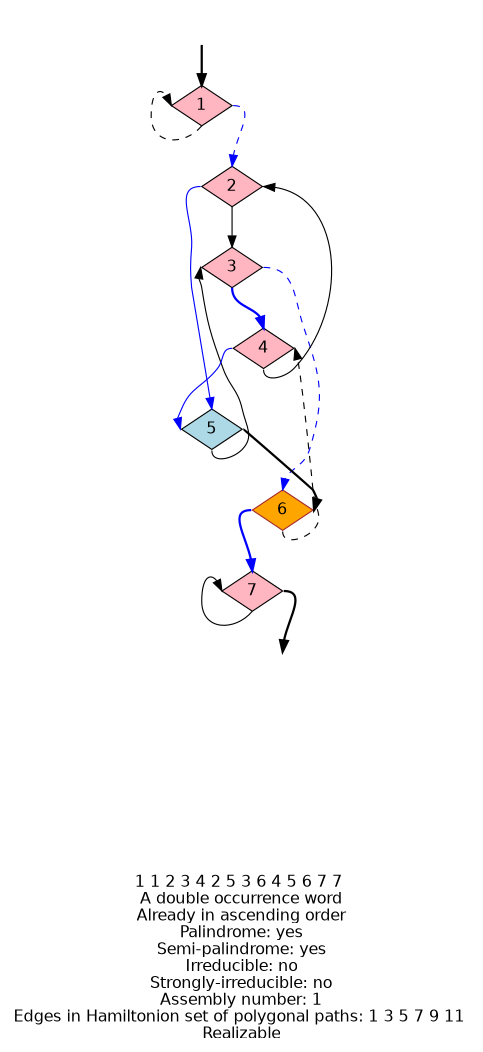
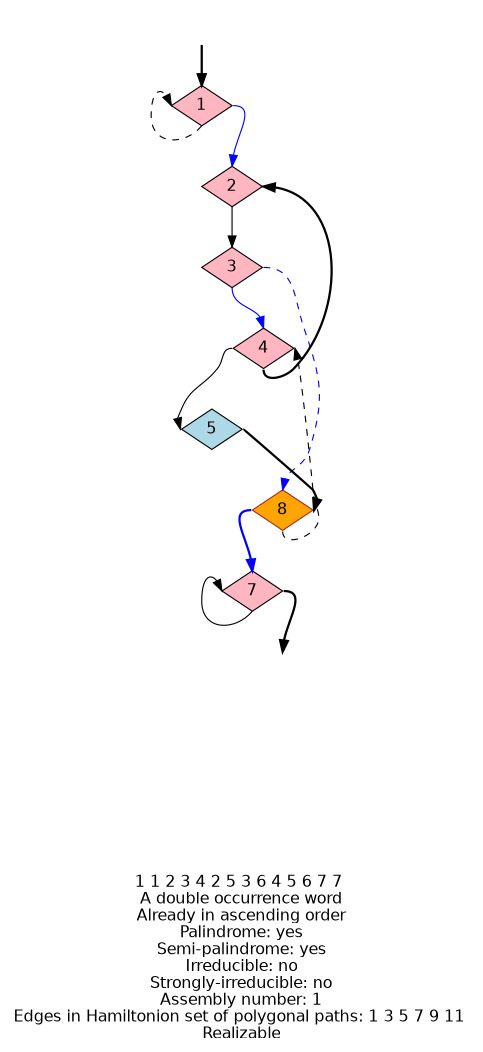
(242, 127) -> (242, 127)
(192, 288) -> none
(330, 288) -> (330, 288)
(243, 305) -> (243, 305)
(230, 383) -> none
(201, 385) -> (204, 382)
(283, 510) -> (283, 510)
